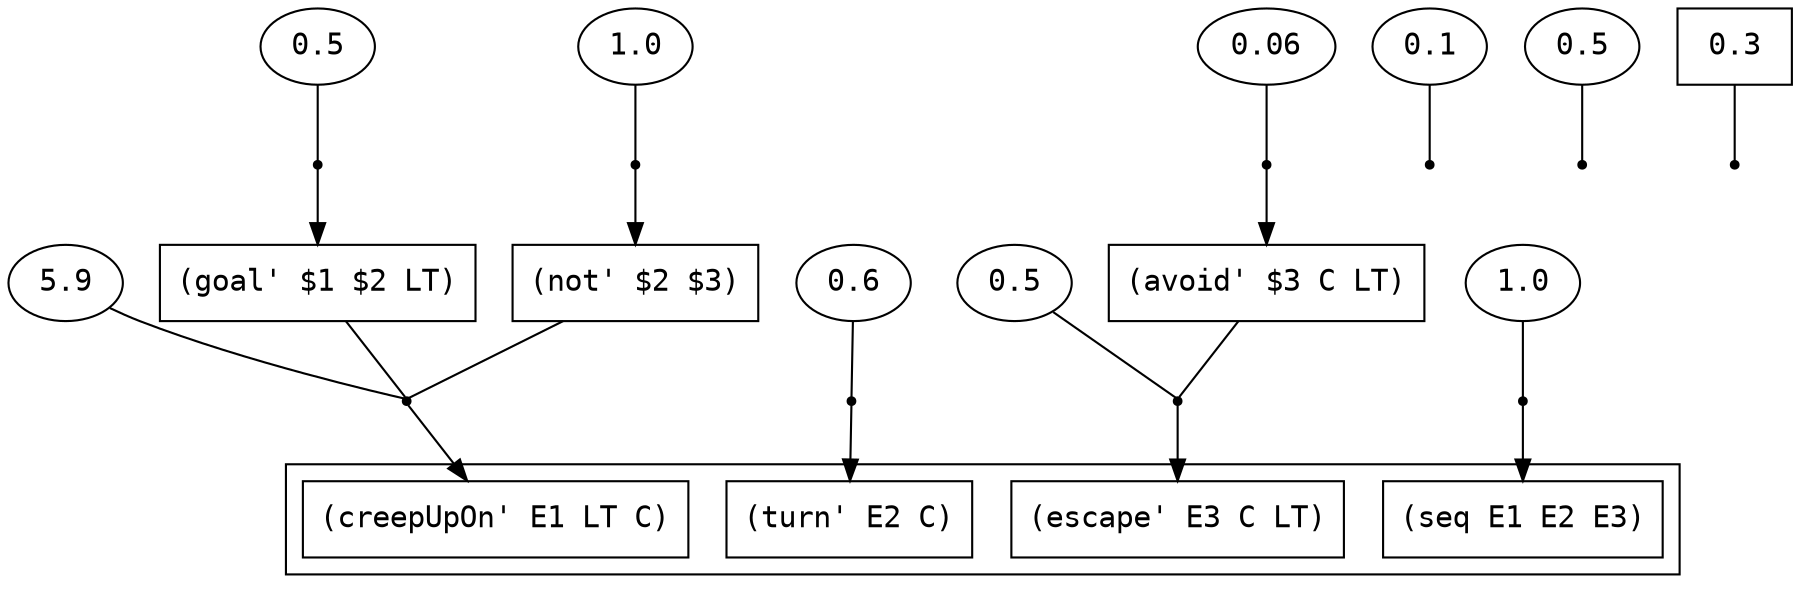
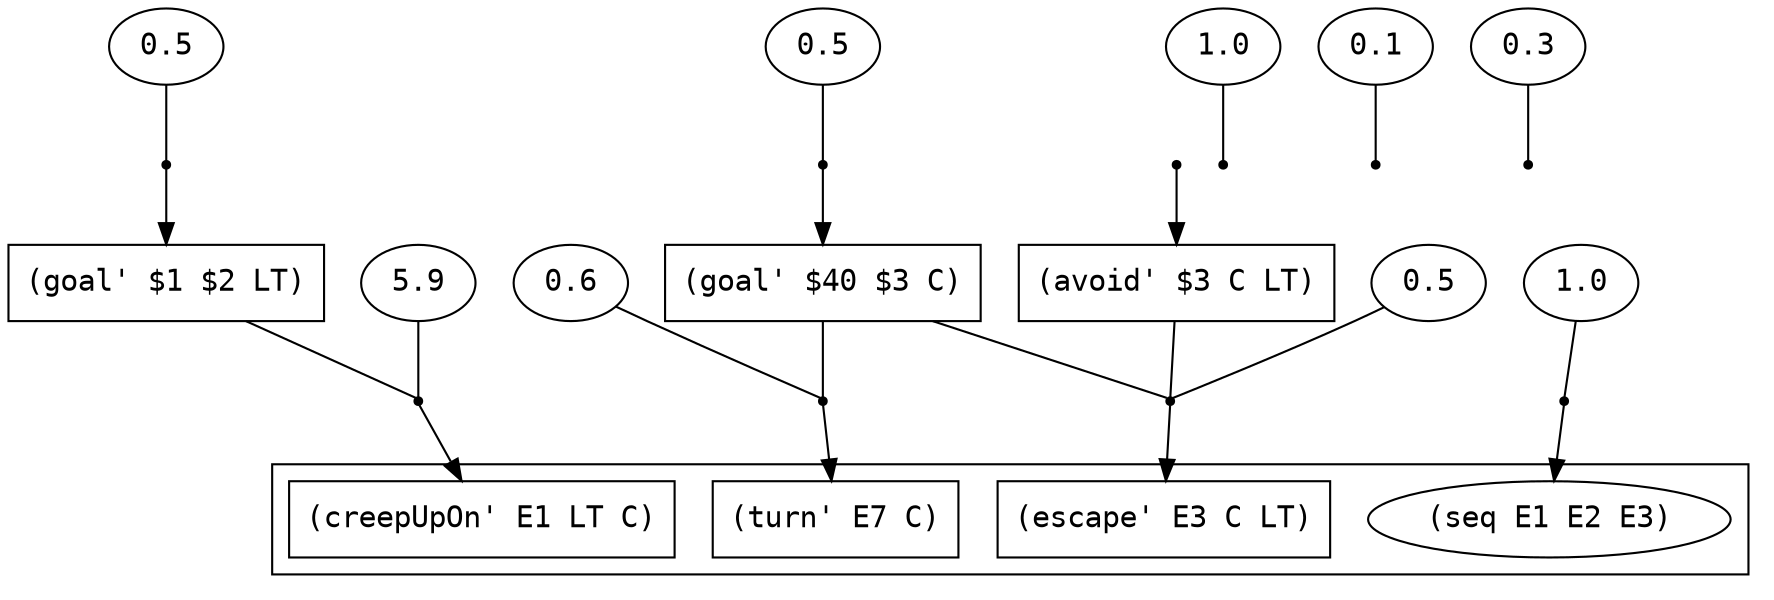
(1267, 47) -> none
(1735, 47) -> (1528, 47)
(635, 283) -> none
none -> (823, 283)
(849, 519) -> (836, 519)
(1523, 519) -> (1549, 519)
